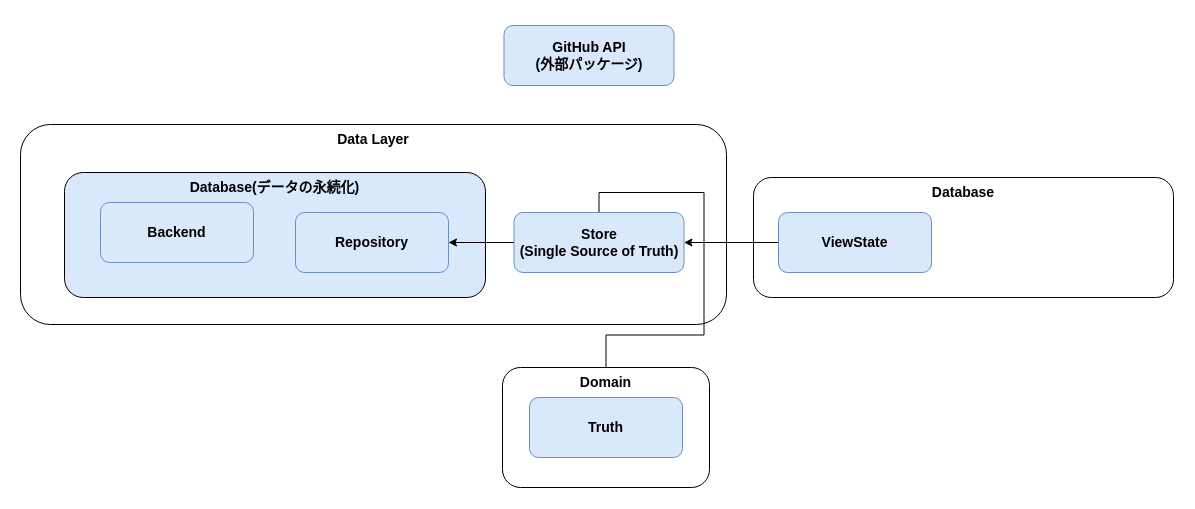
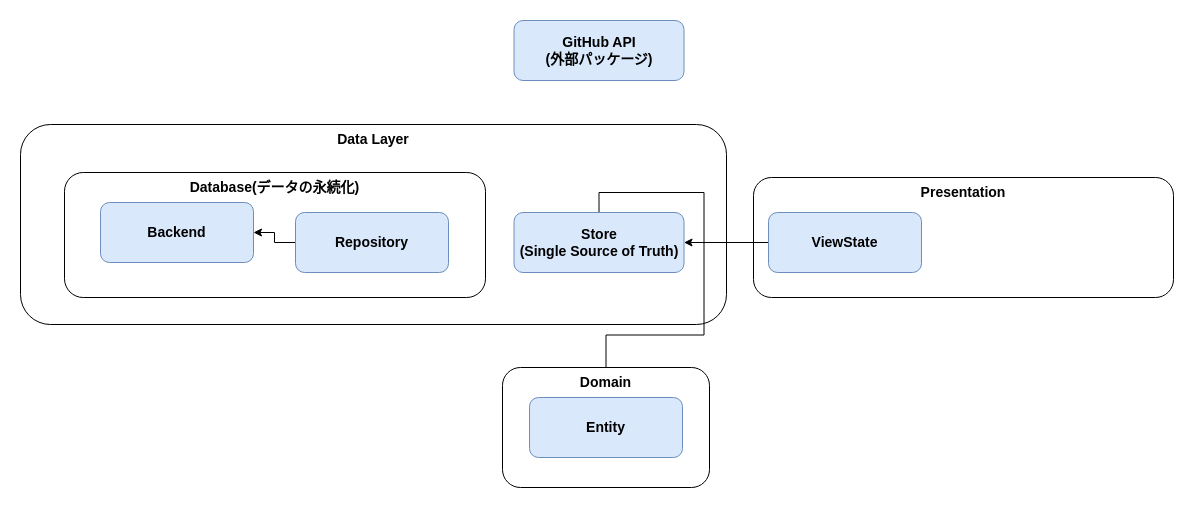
(589, 56) -> (599, 51)
(964, 193) -> (964, 193)
(275, 235) -> (275, 235)
none -> (275, 242)
(485, 243) -> none
(855, 243) -> (845, 243)
(606, 428) -> (606, 428)
